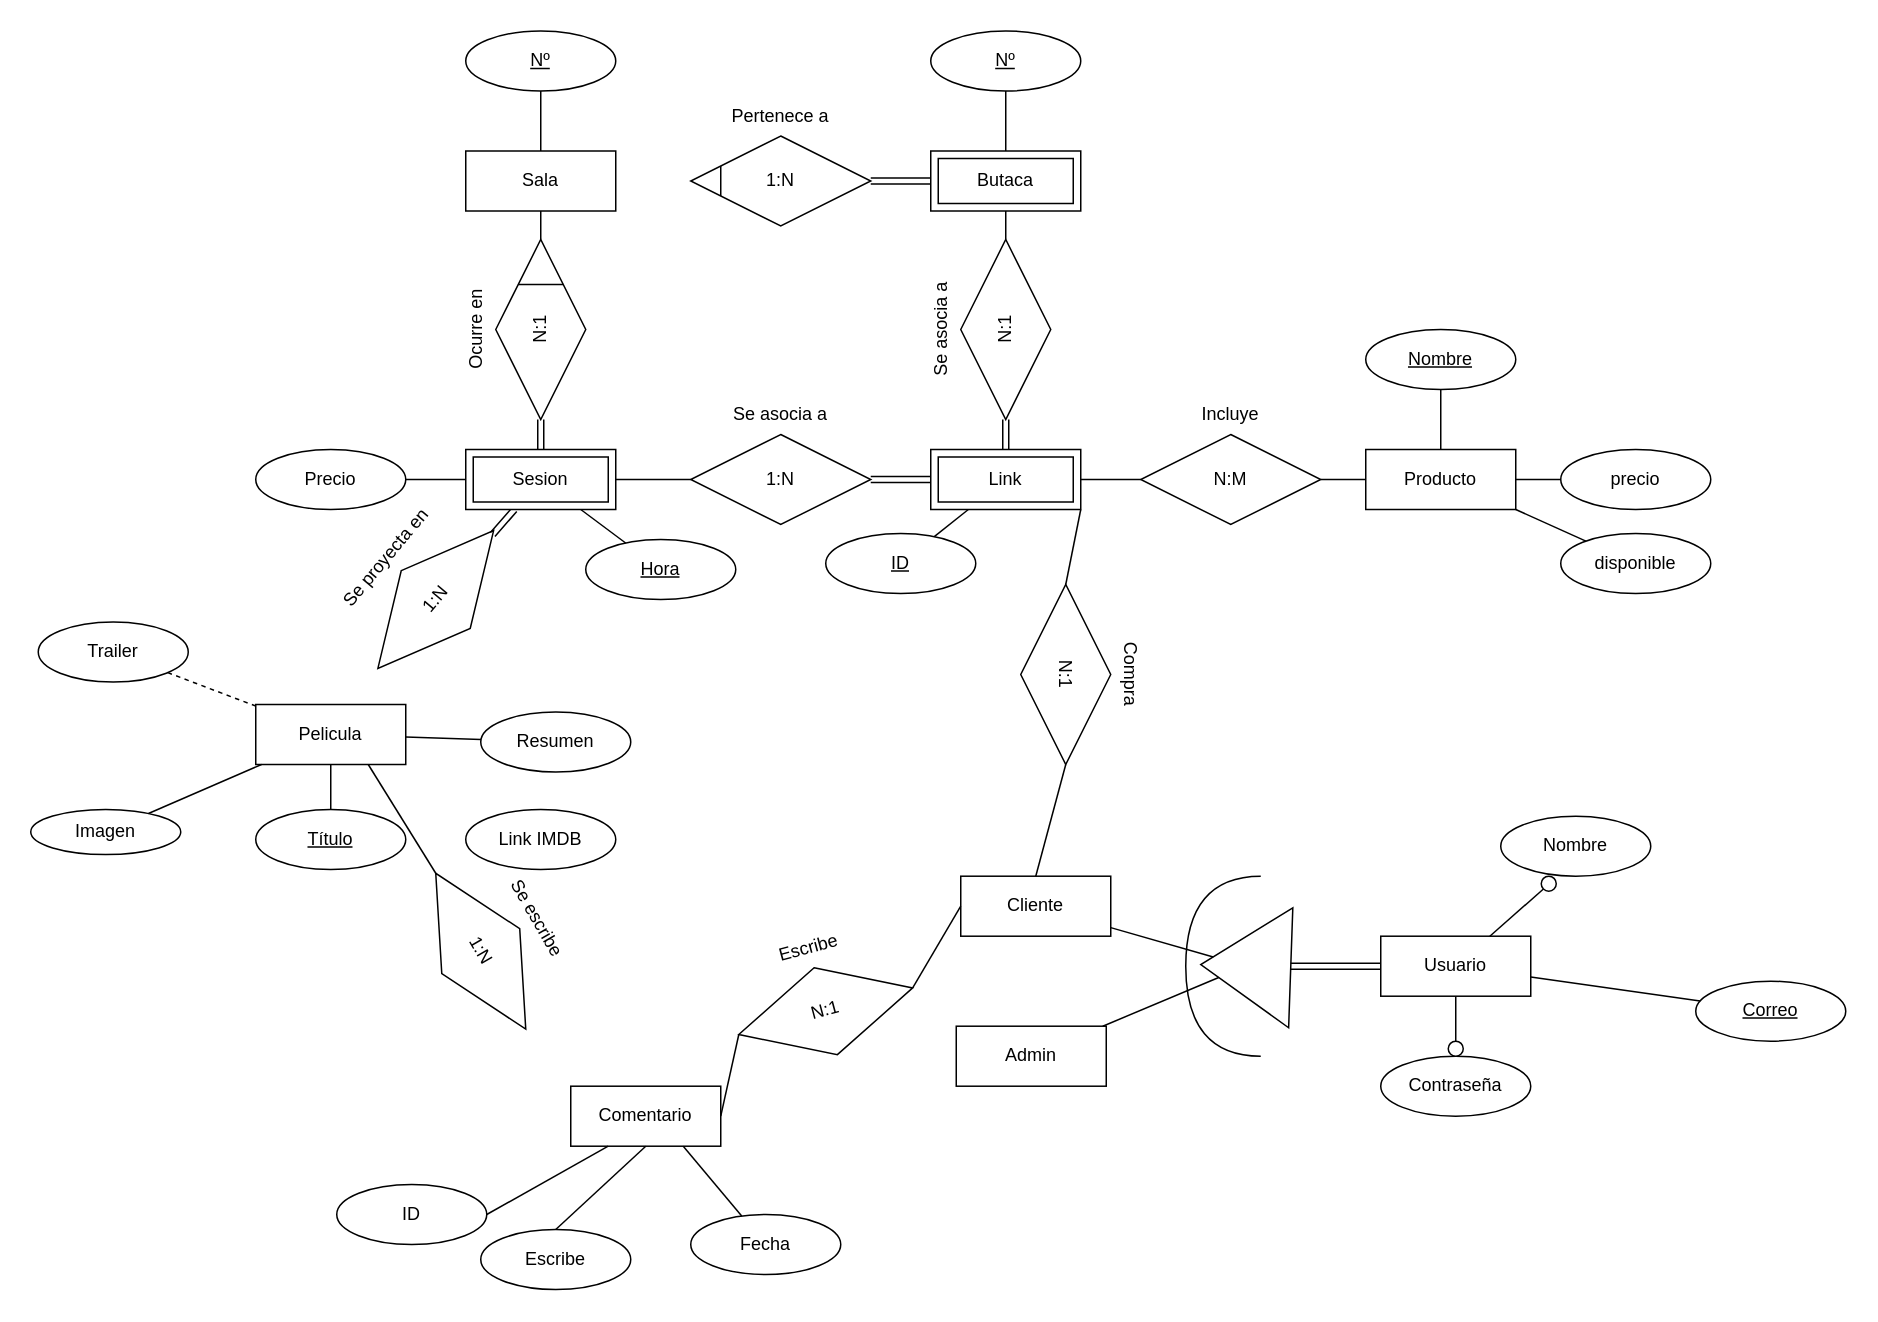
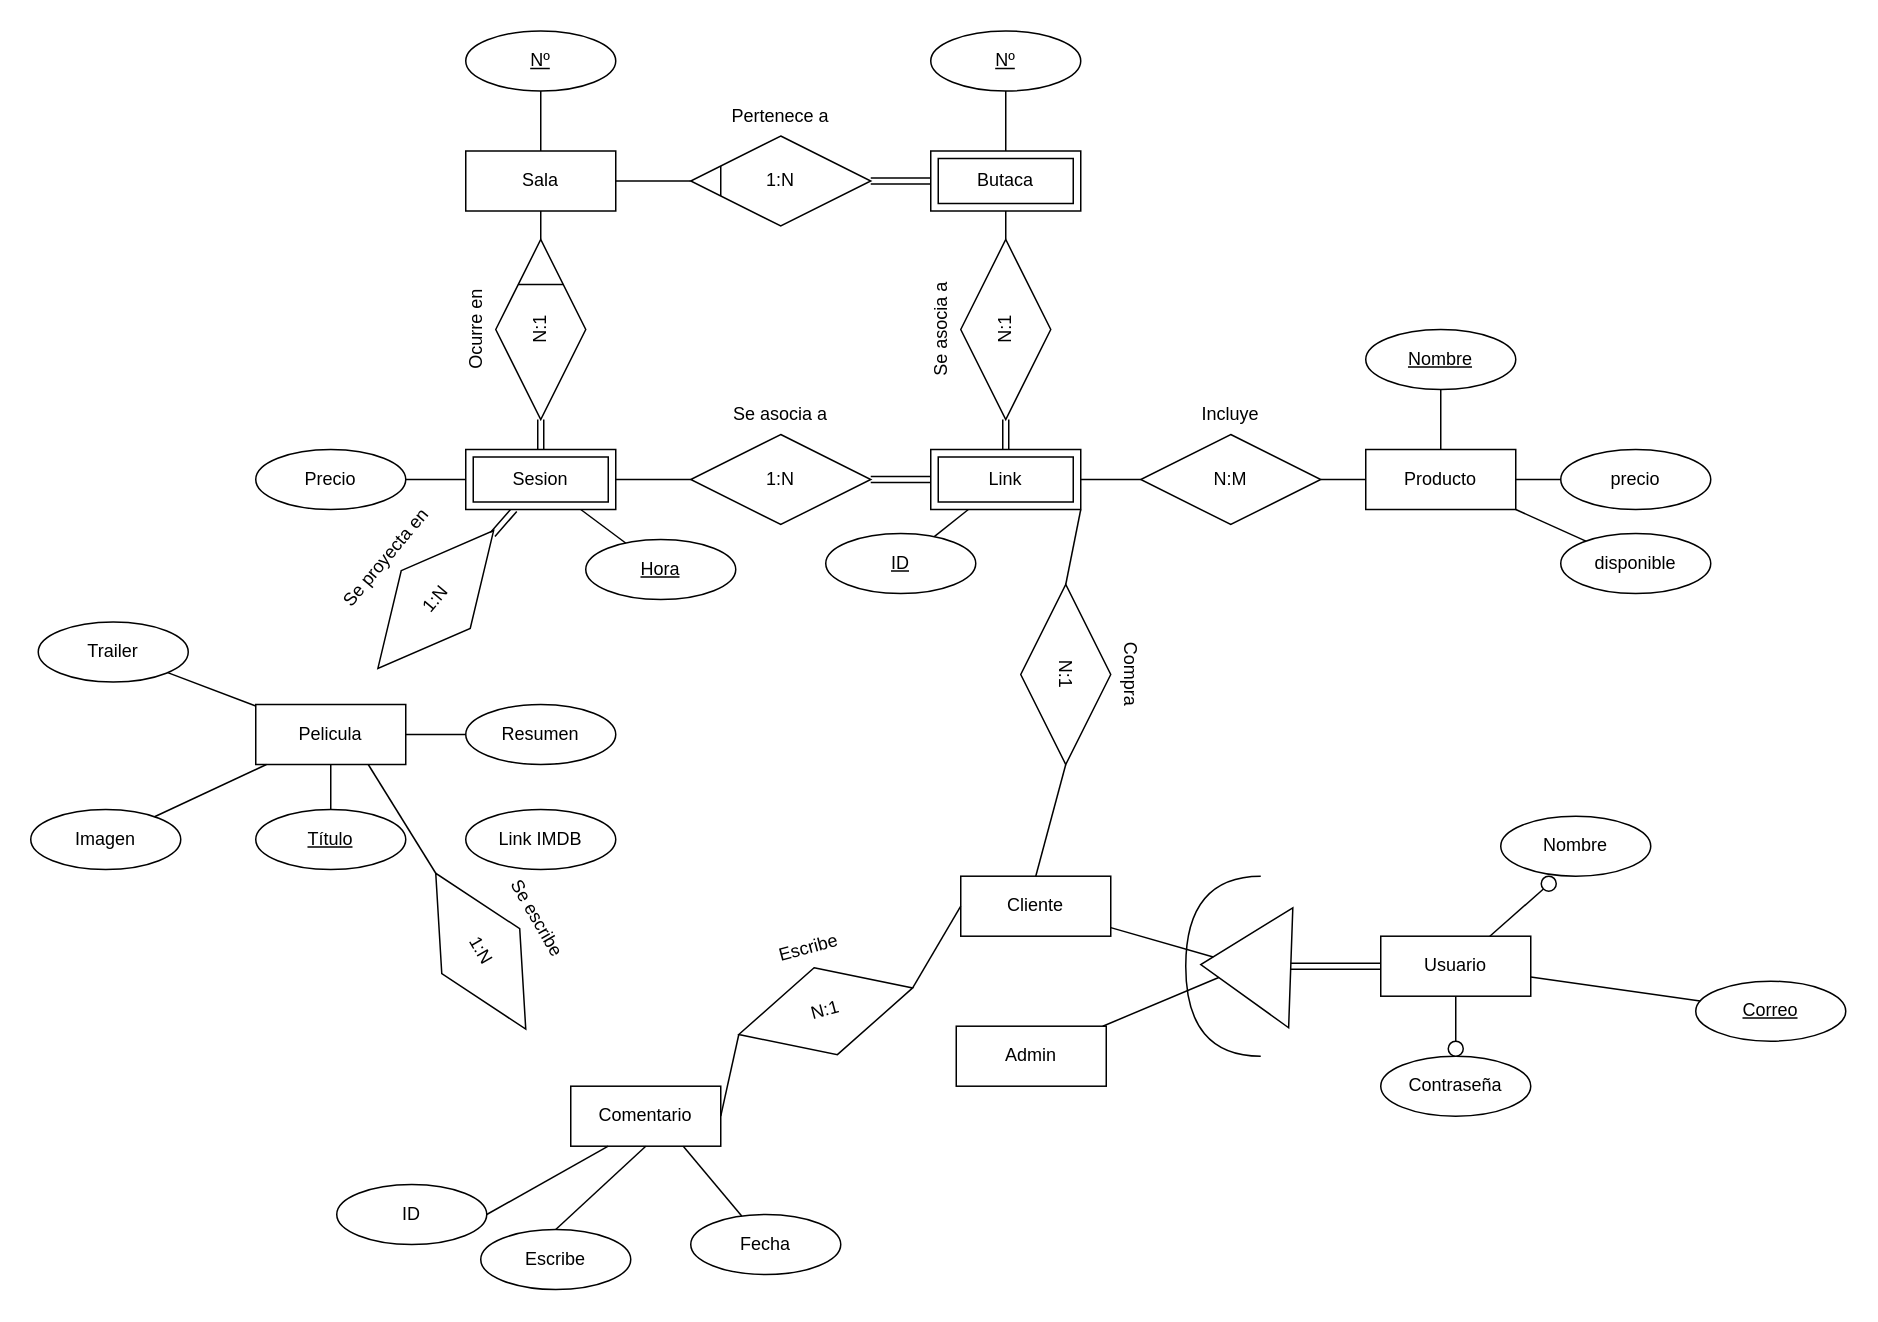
none -> (654, 181)
(211, 689) -> (211, 689)
(556, 742) -> (541, 734)
(106, 832) -> (106, 839)
